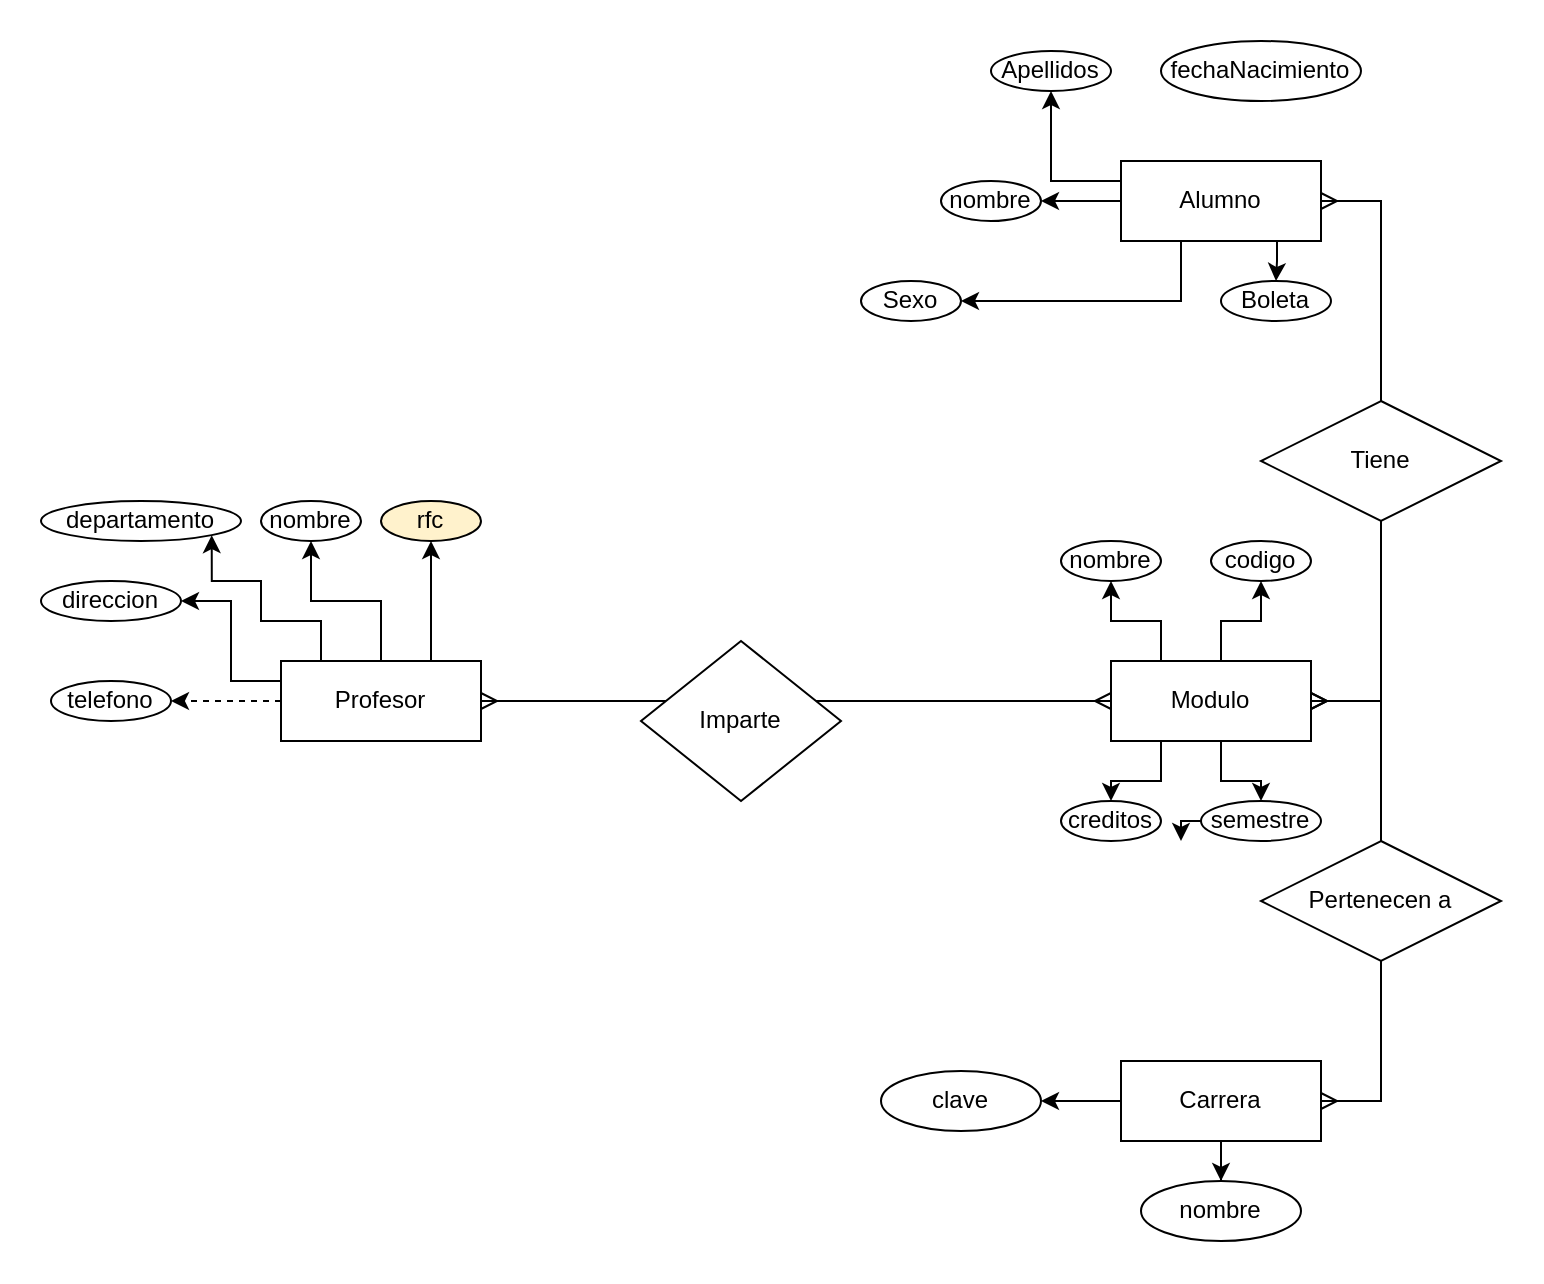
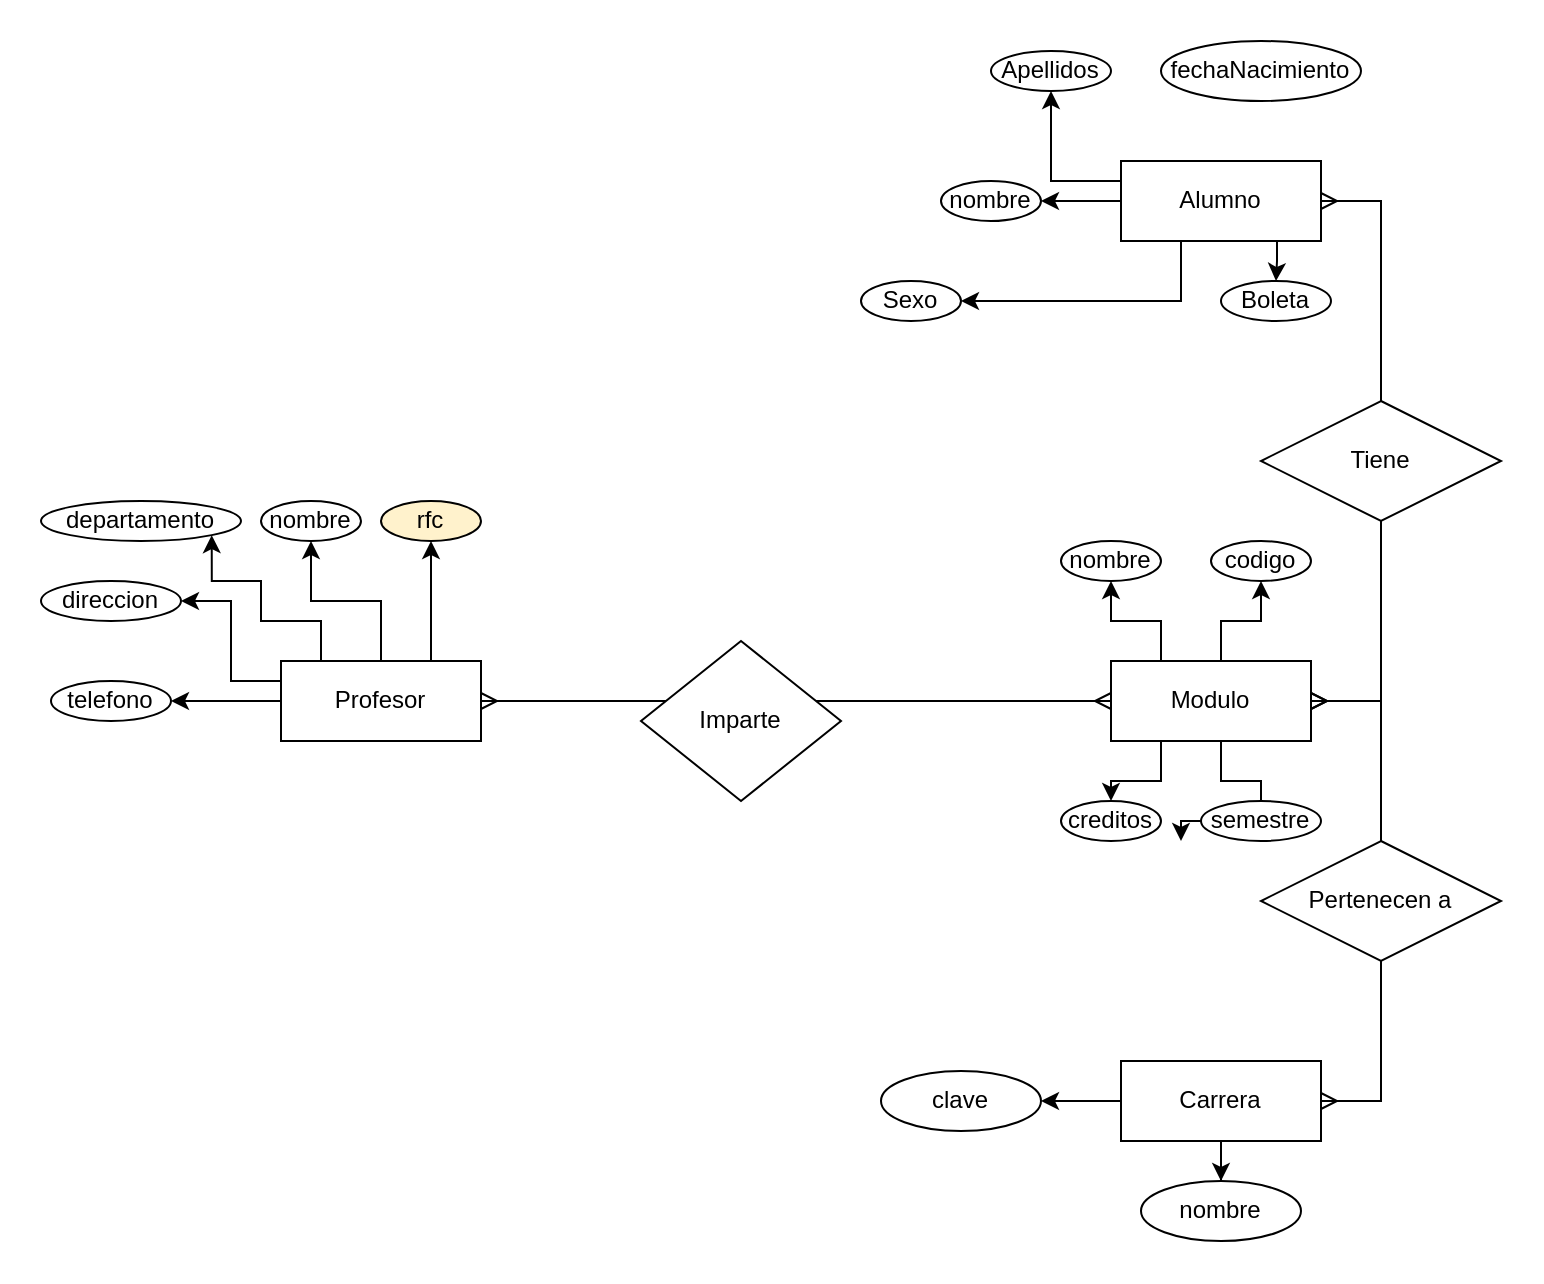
(231, 701) -> (231, 701)
(1261, 786) -> (1261, 791)
